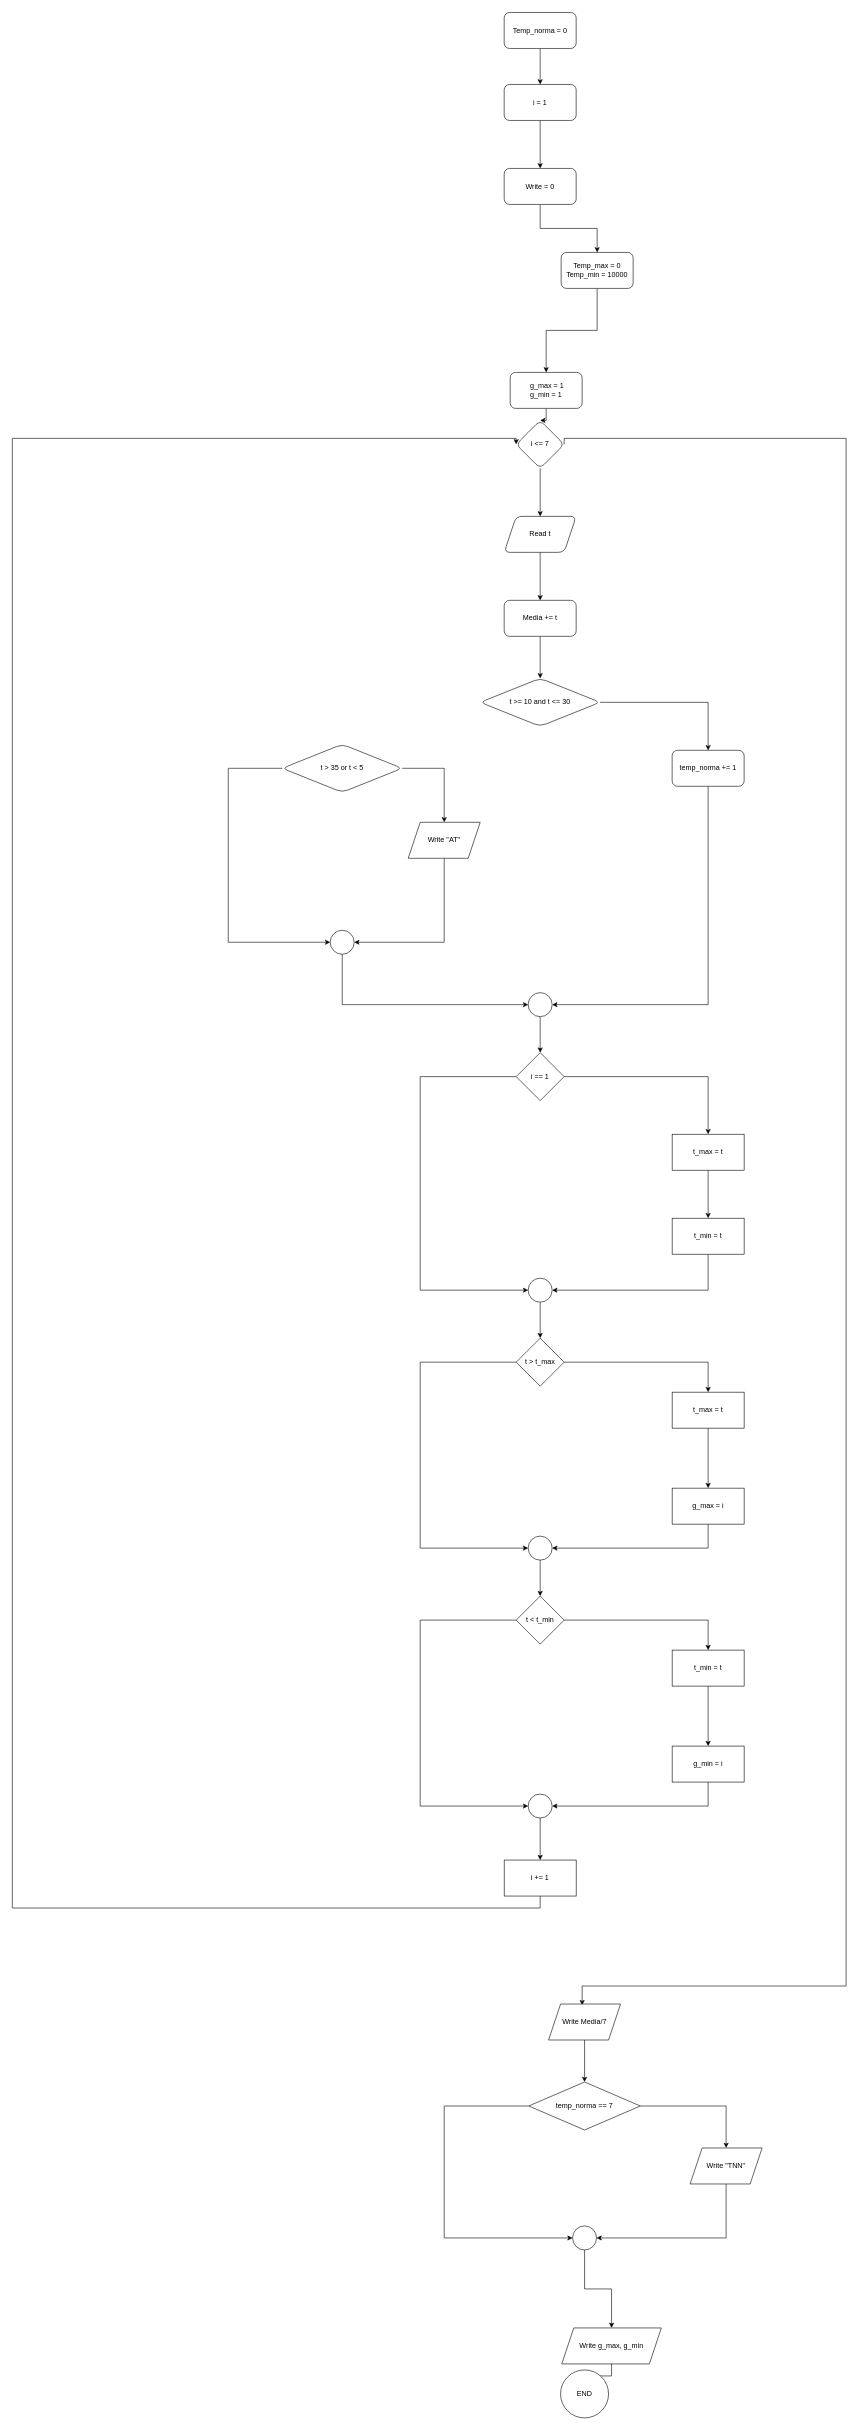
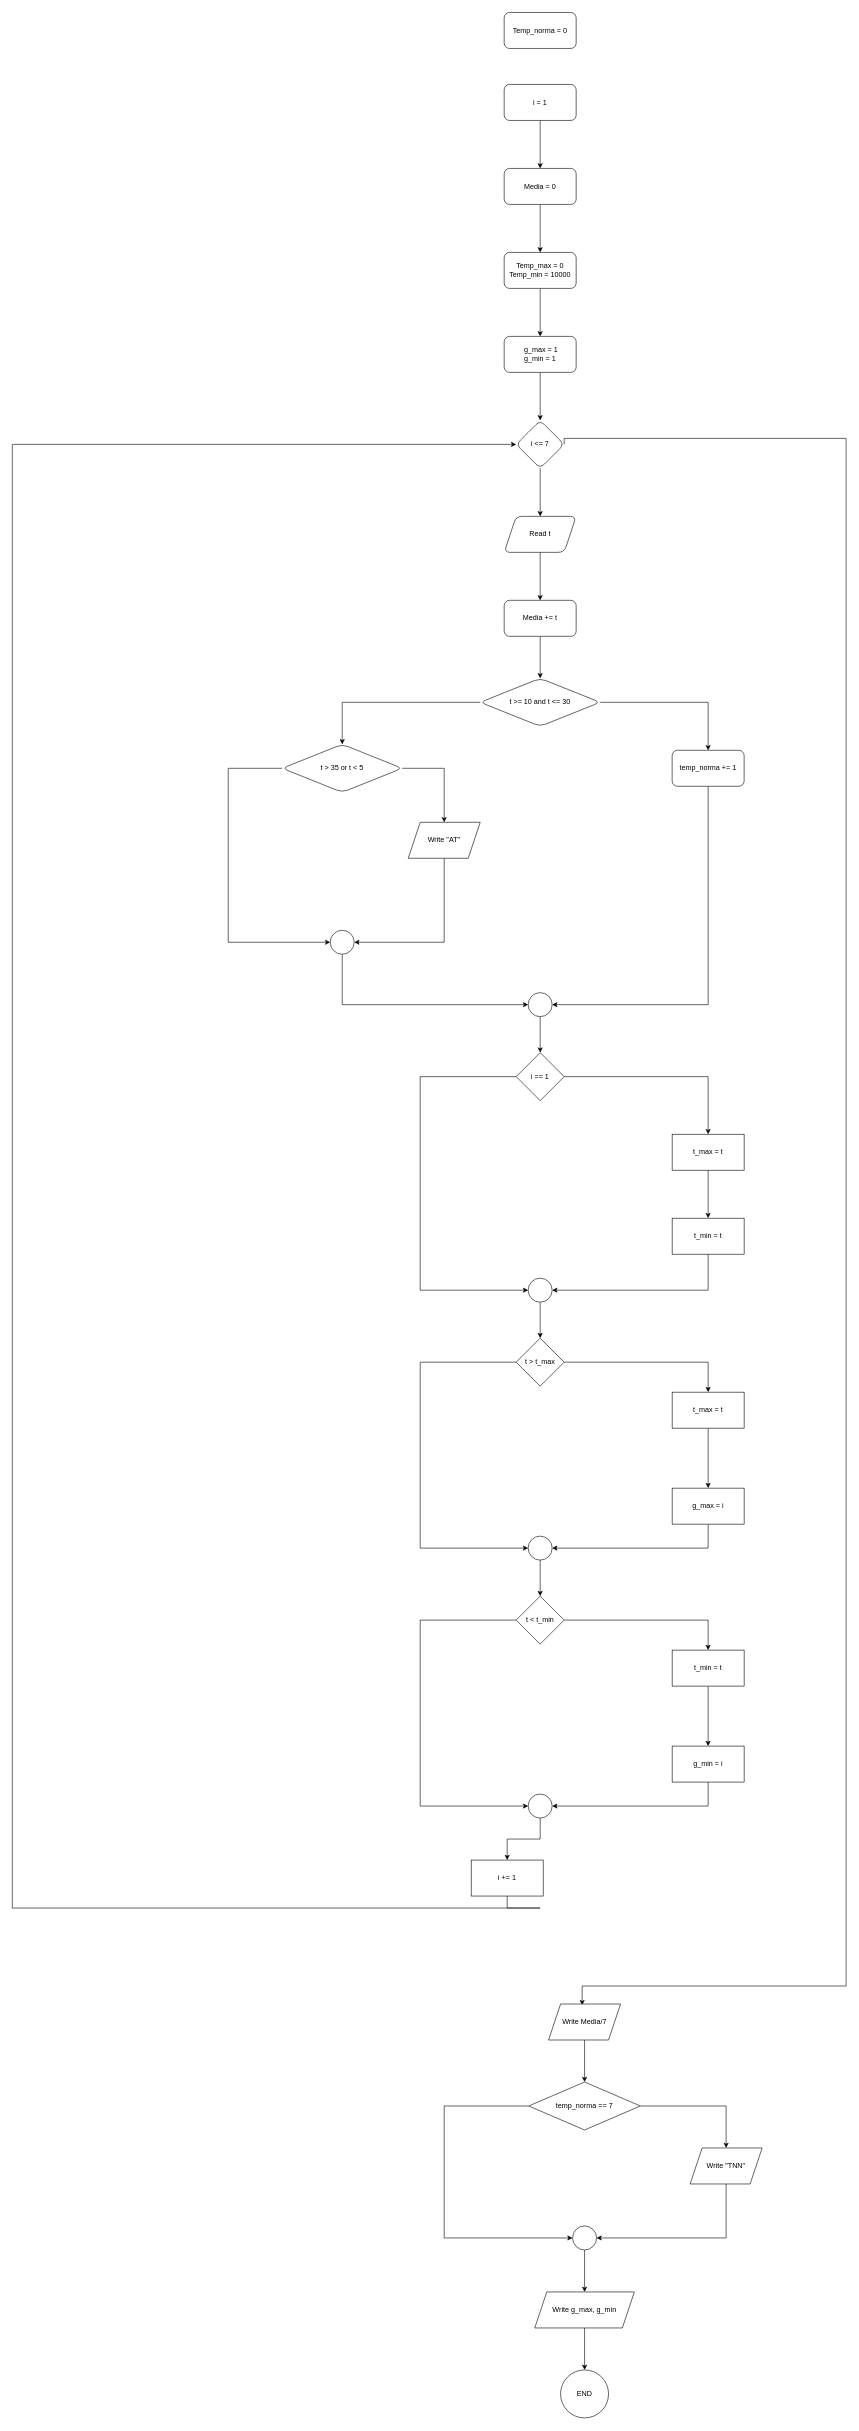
(540, 78) -> none
(540, 186) -> (540, 186)
(597, 270) -> (540, 270)
(546, 390) -> (540, 354)
none -> (342, 702)
(540, 1878) -> (507, 1878)
(612, 2346) -> (585, 2310)
